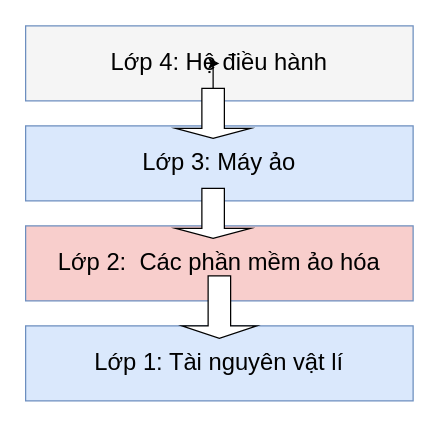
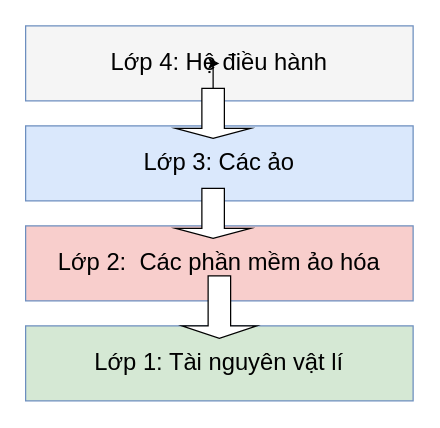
(219, 163) -> (219, 163)
(219, 363) -> (219, 363)
